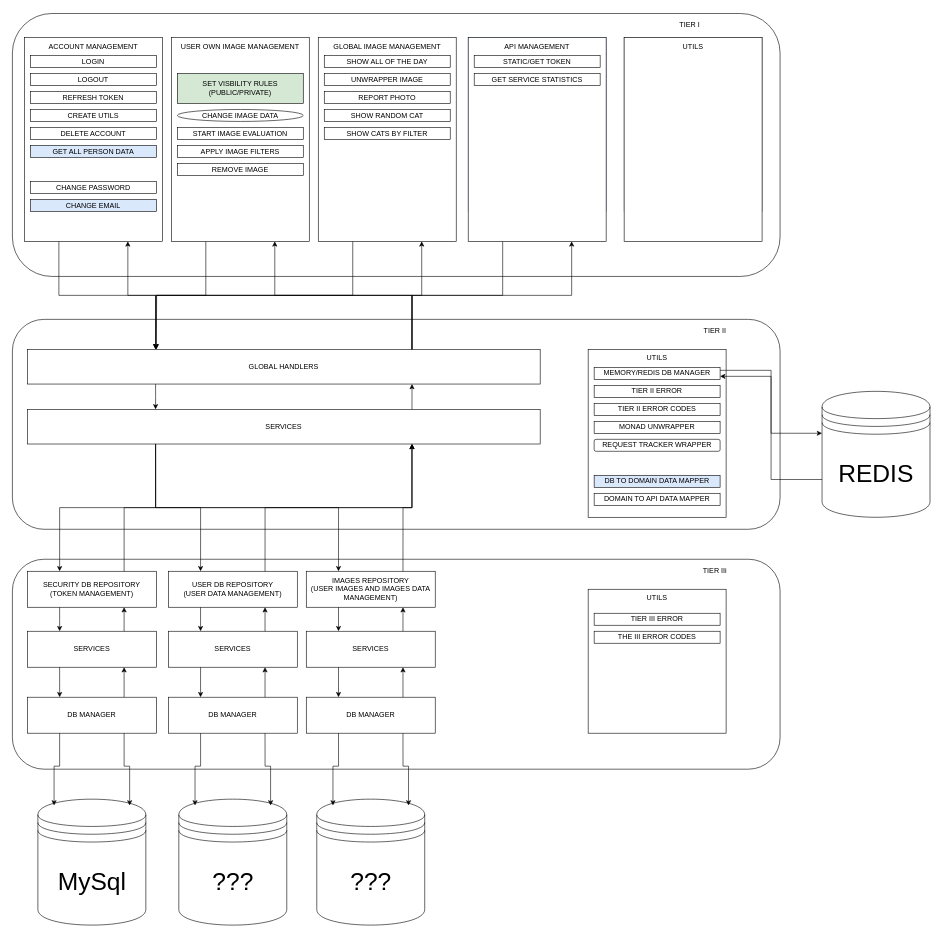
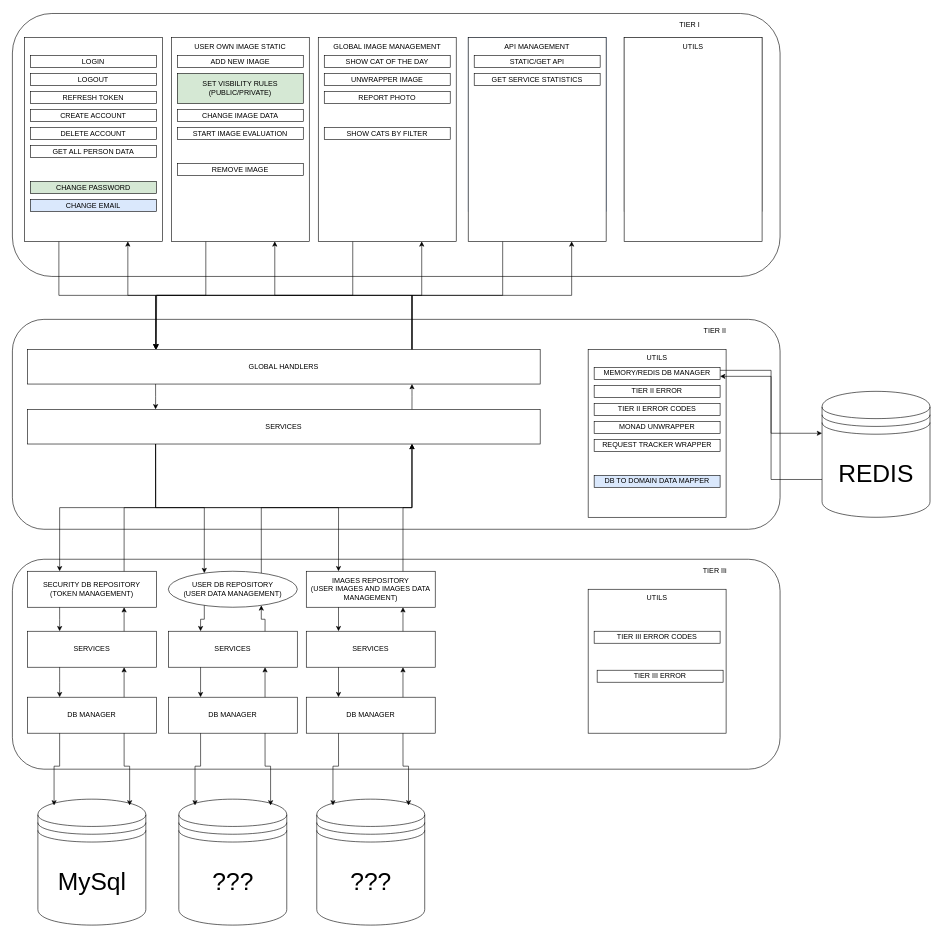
(93, 47) -> none
(240, 47) -> (240, 47)
none -> (240, 62)
(387, 62) -> (387, 62)
(537, 62) -> (537, 62)
(93, 116) -> (93, 116)
(240, 116) -> (240, 116)
(387, 116) -> none
(93, 152) -> (93, 152)
(240, 152) -> none
(93, 188) -> (93, 188)
(657, 446) -> (657, 446)
(657, 500) -> none
(233, 590) -> (233, 590)
(657, 620) -> (660, 677)
(657, 638) -> (657, 638)
